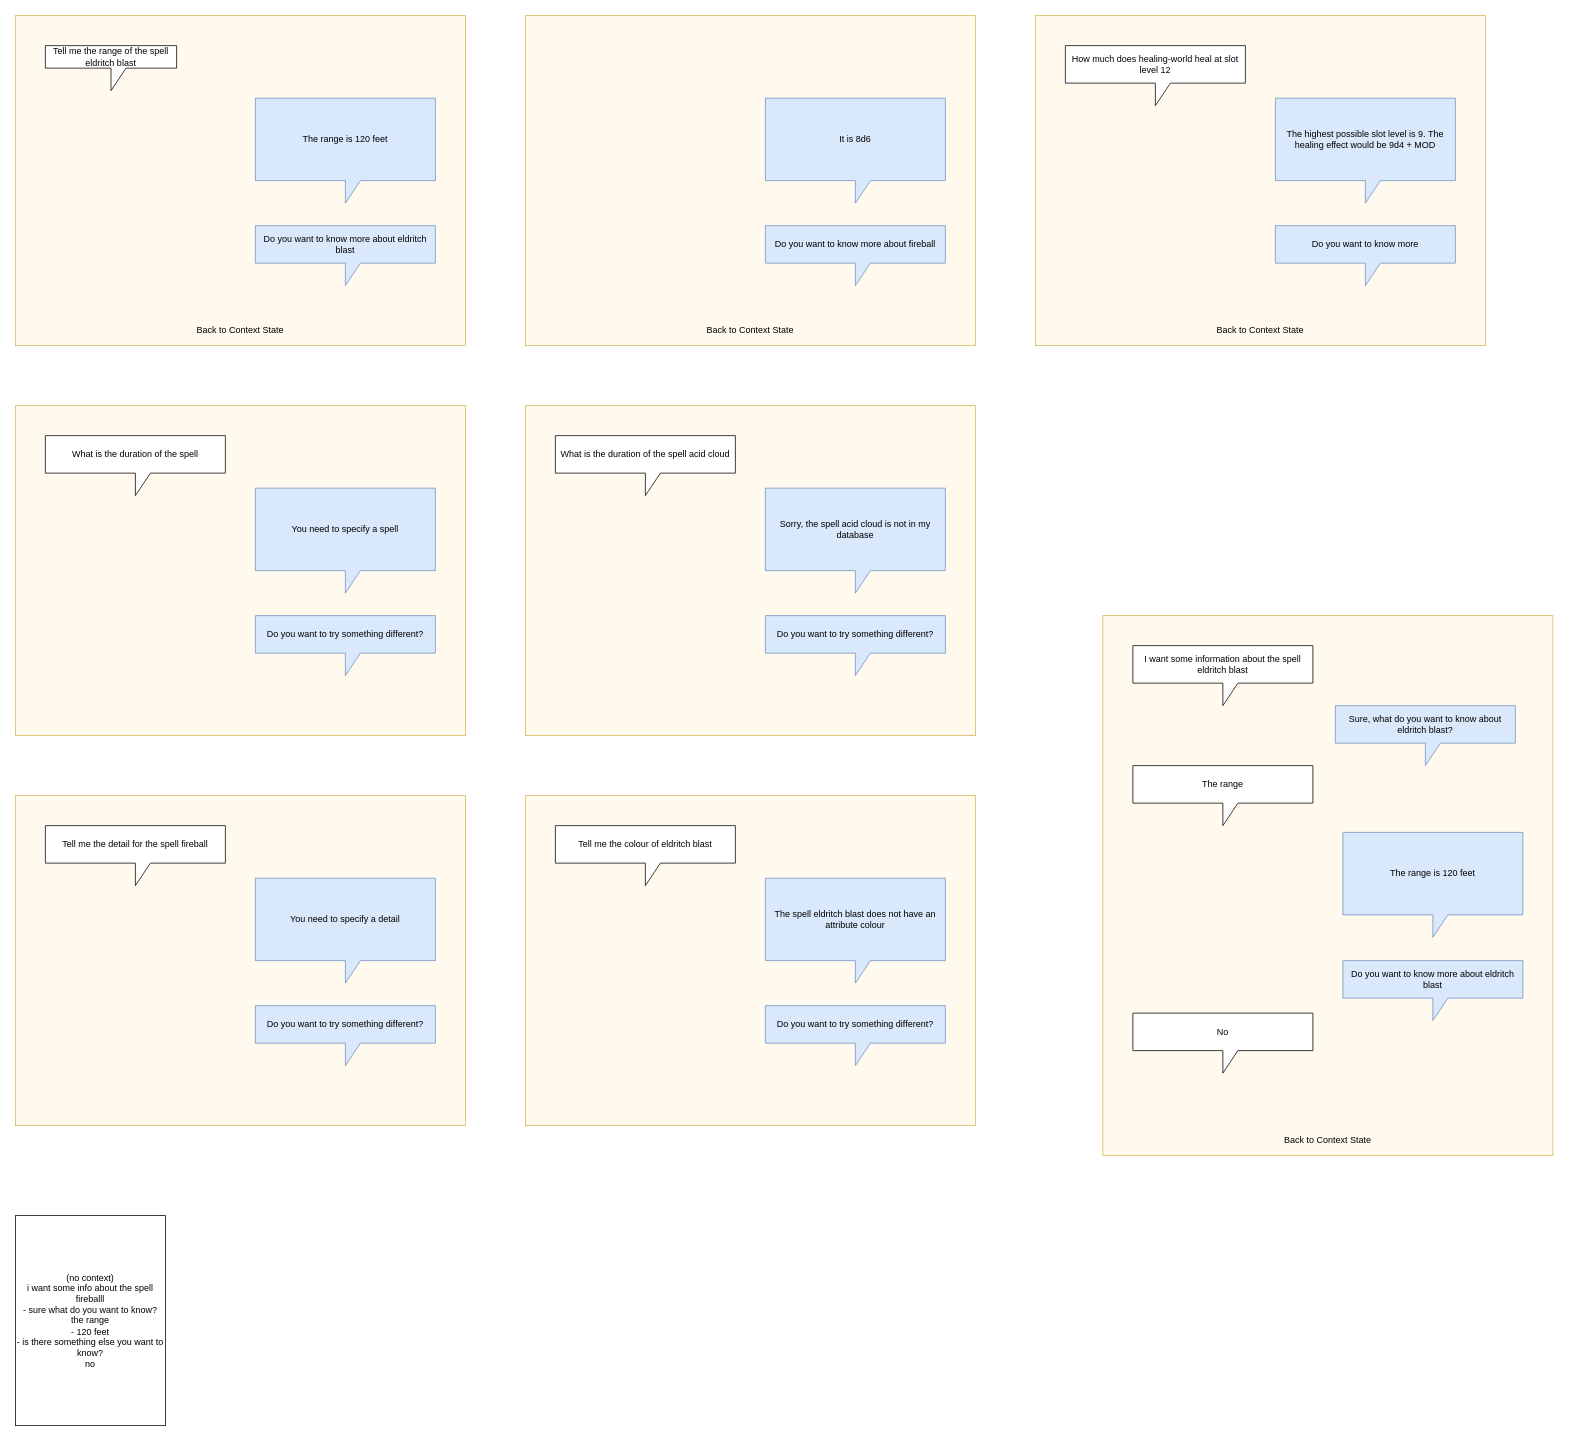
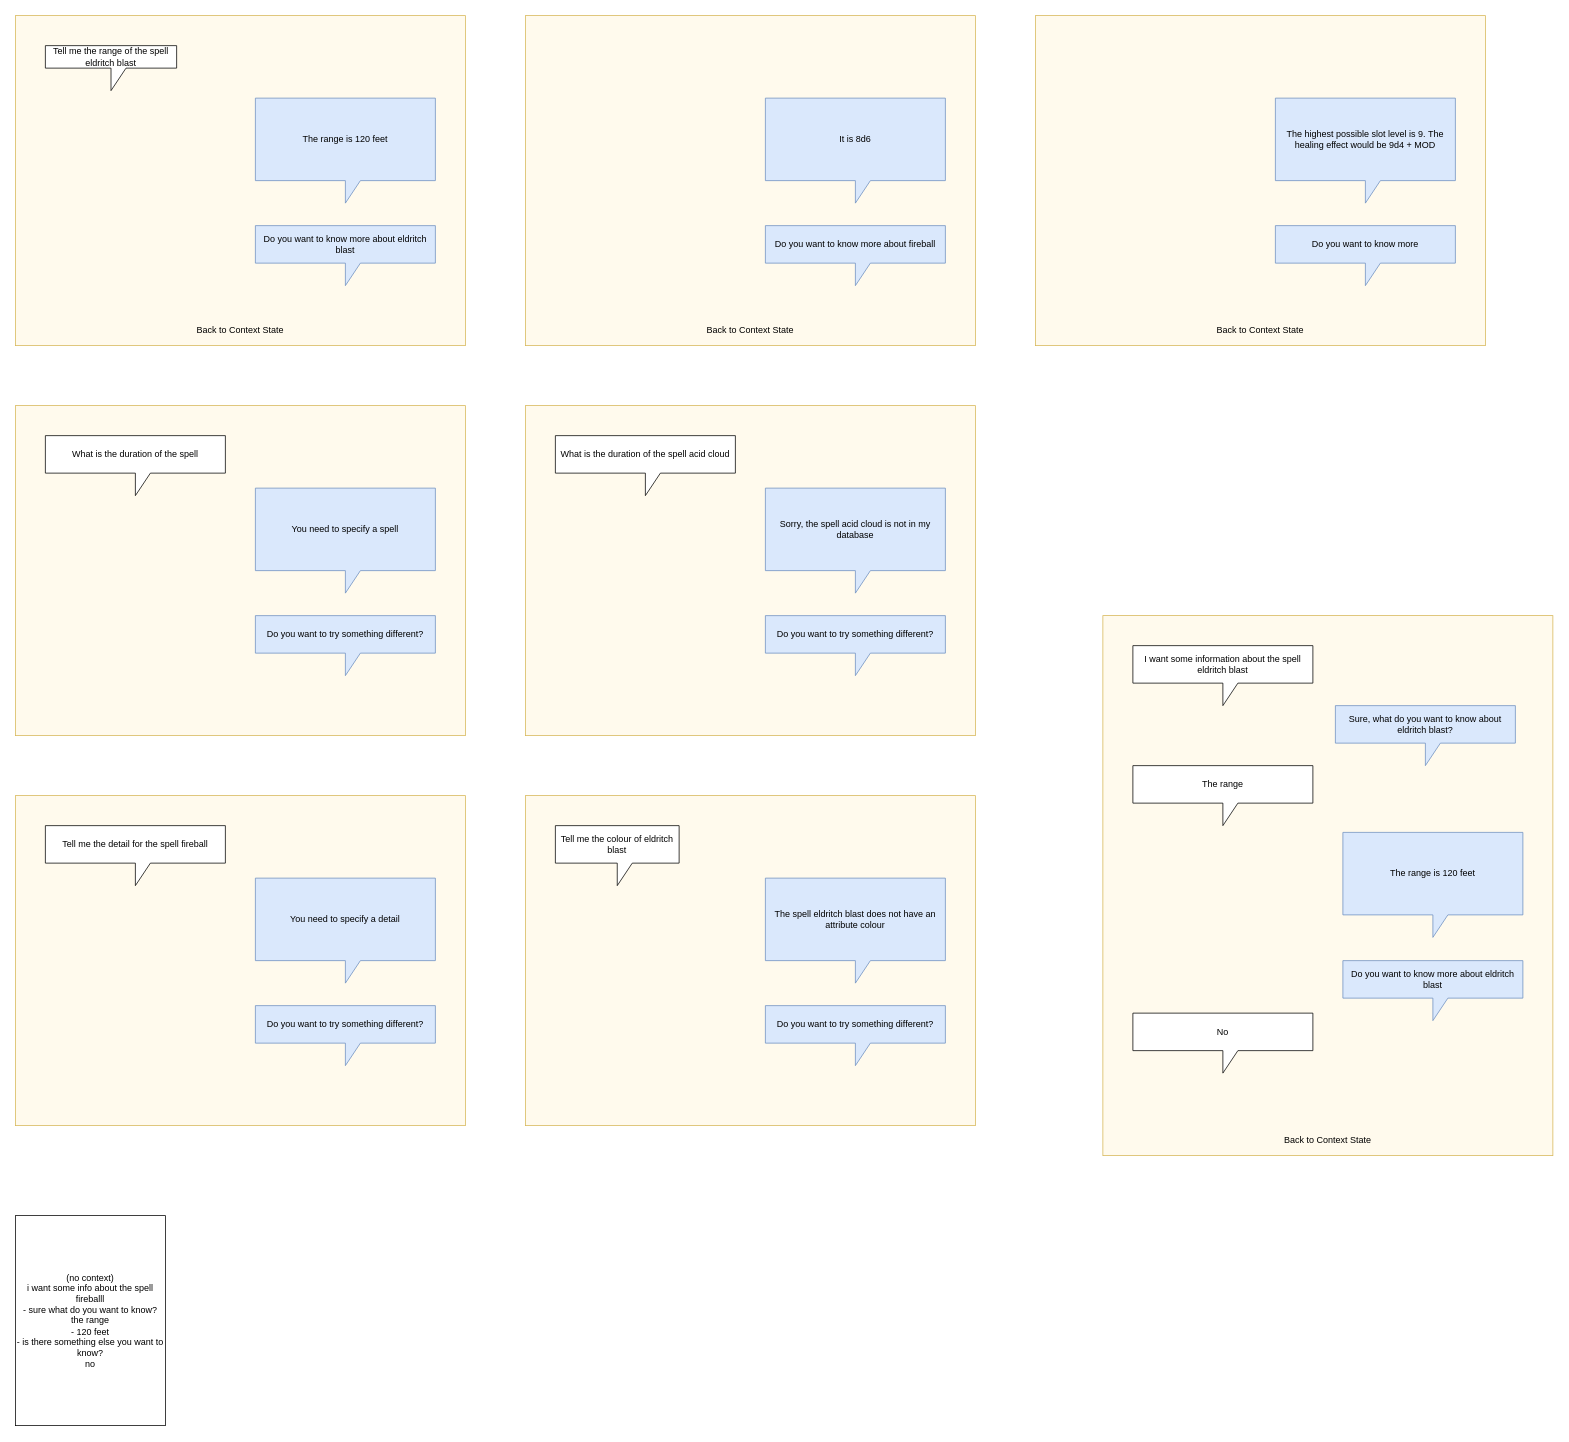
(1155, 75) -> none
(645, 855) -> (617, 855)
